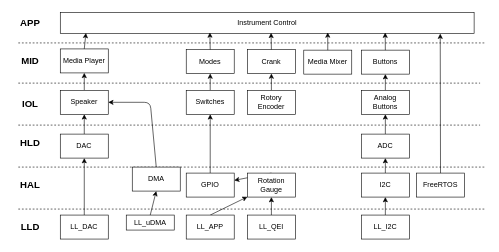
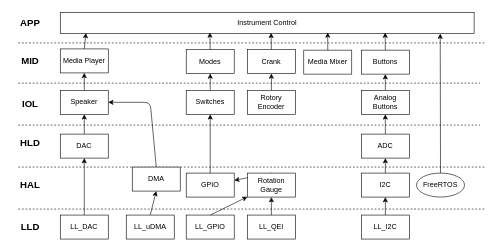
(441, 185) -> (441, 185)
(150, 223) -> (150, 227)
(210, 227) -> (210, 227)
